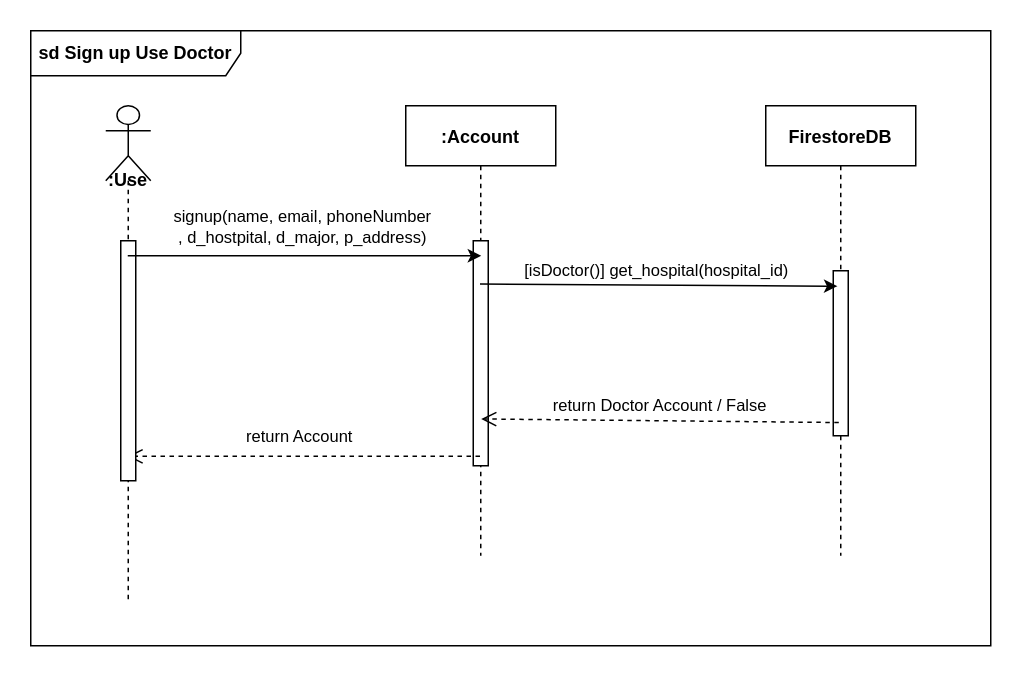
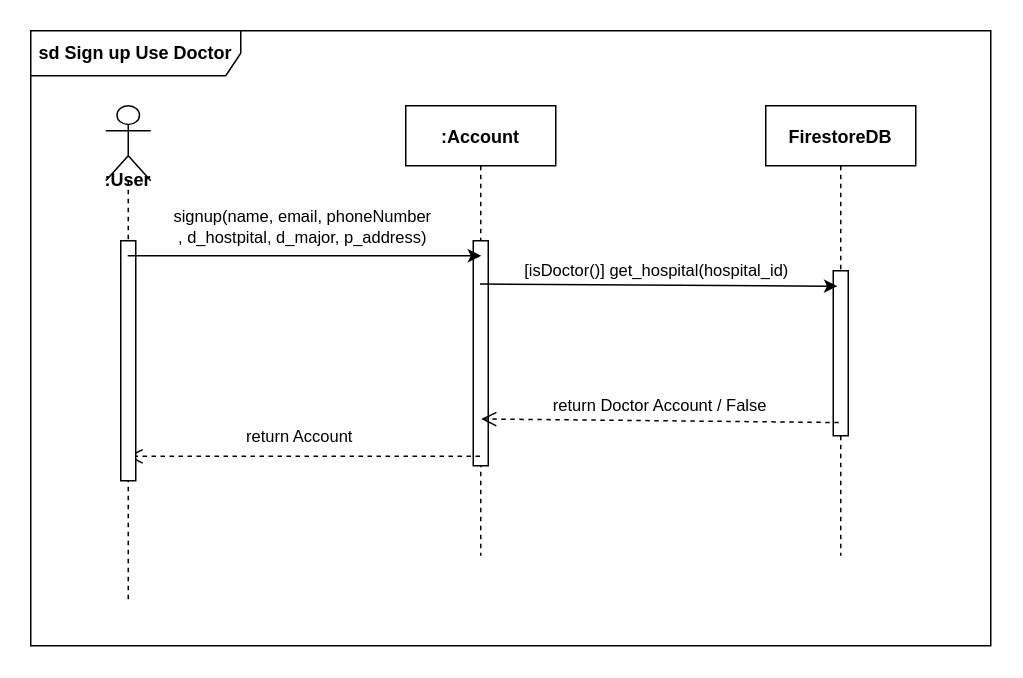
(128, 181) -> (128, 192)
